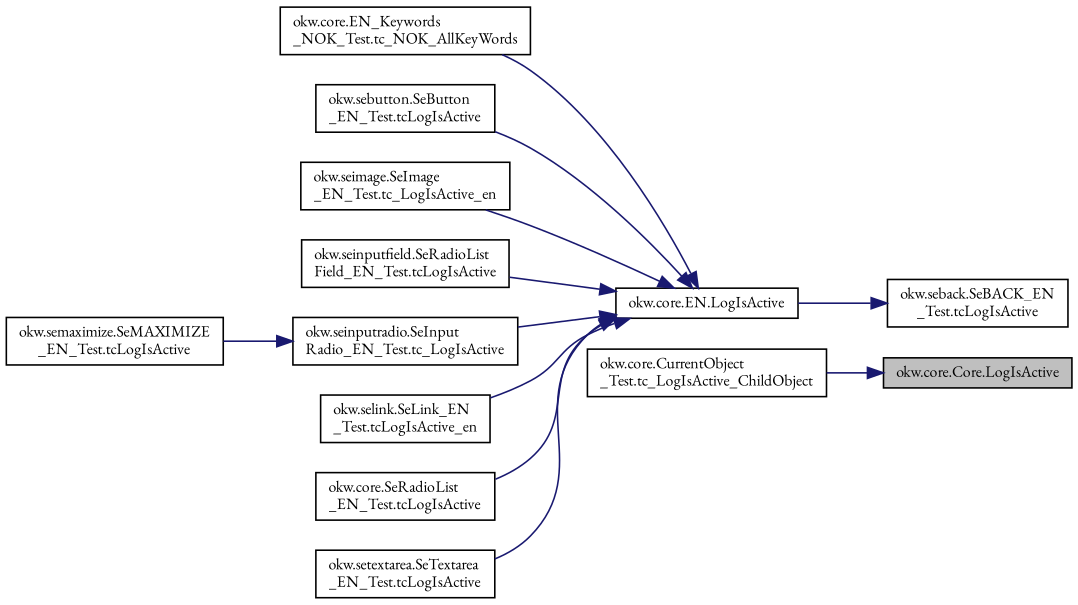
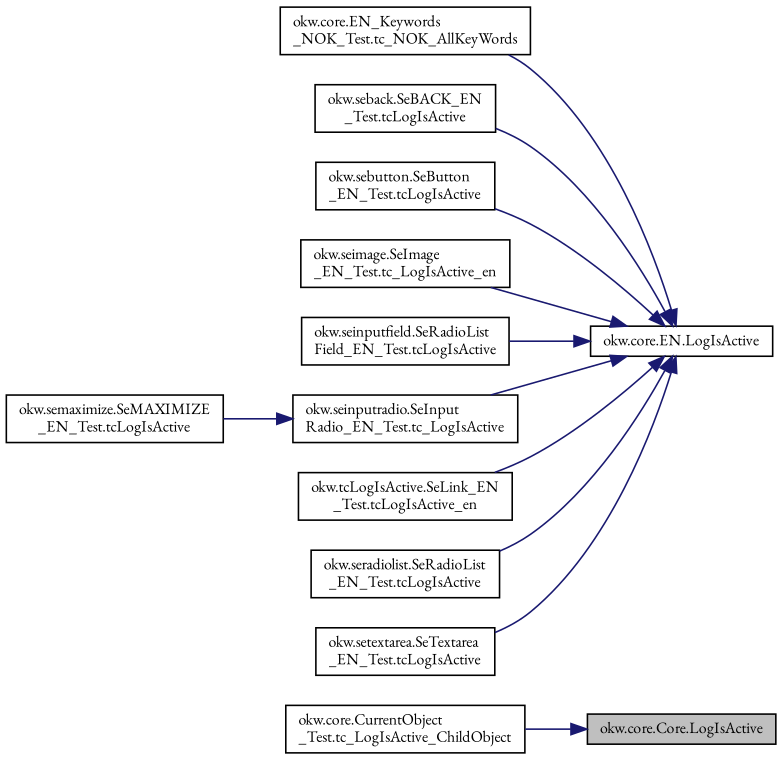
(834, 303) -> (594, 206)
(405, 419) -> (405, 496)
(405, 496) -> (405, 574)
